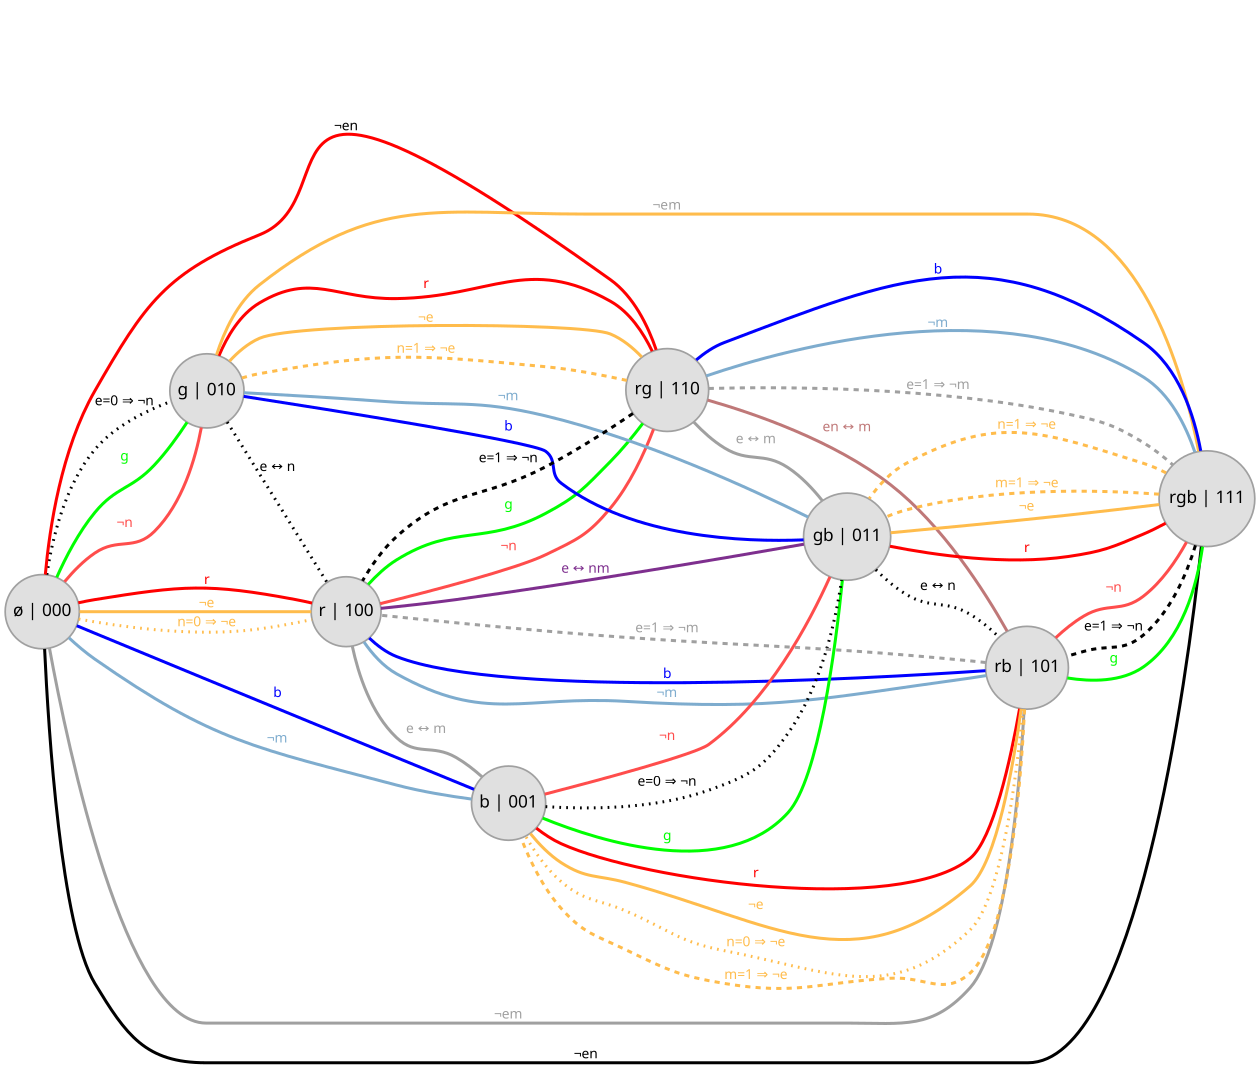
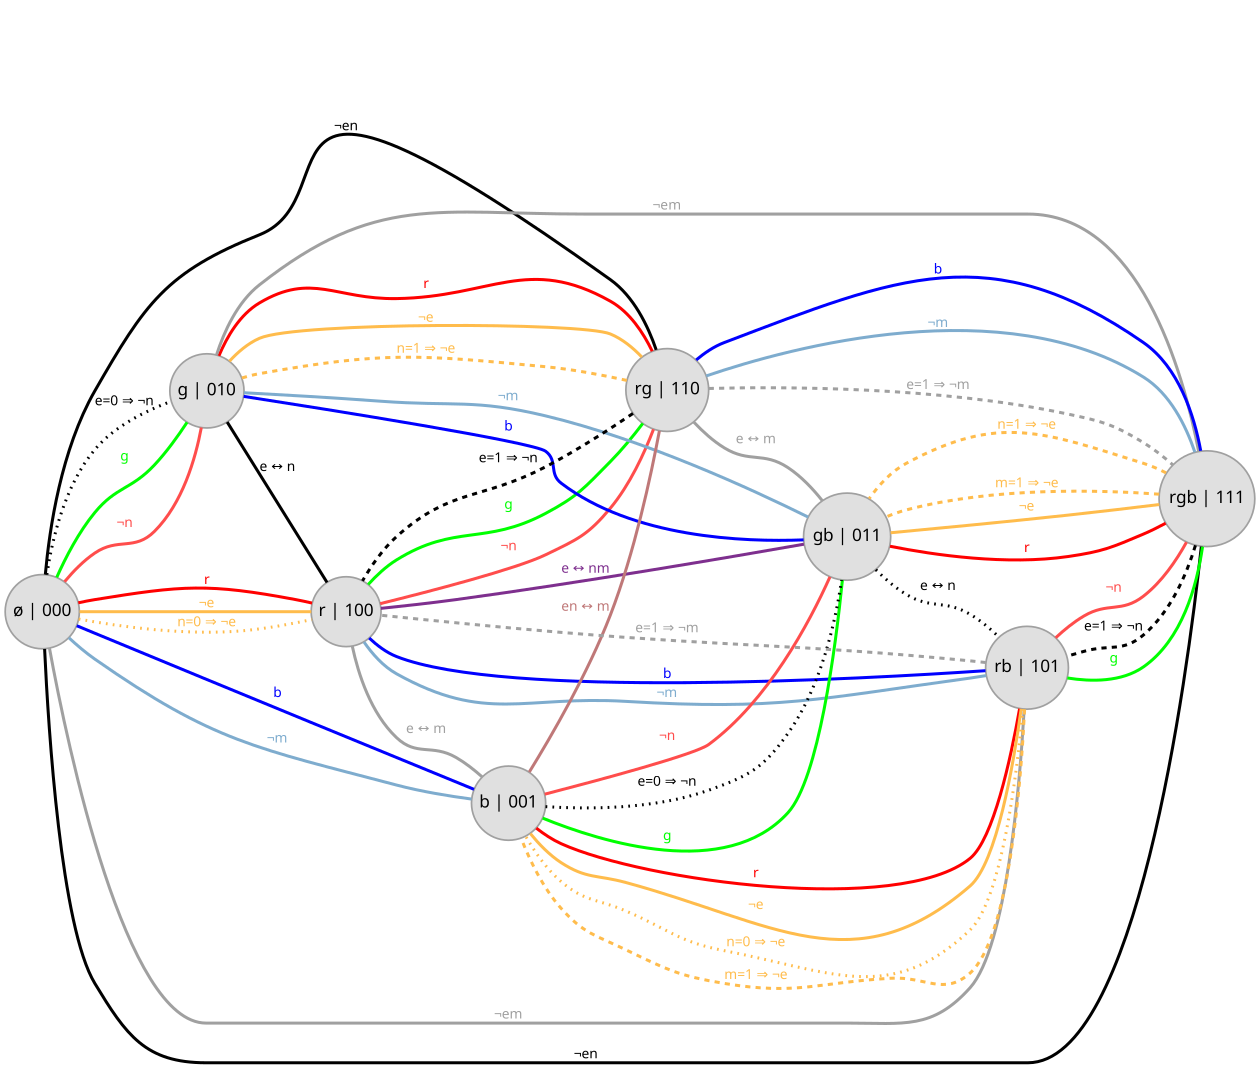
(295, 199) -> (295, 199)
(751, 214) -> (751, 214)
(892, 486) -> (613, 608)
(277, 502) -> (277, 502)
